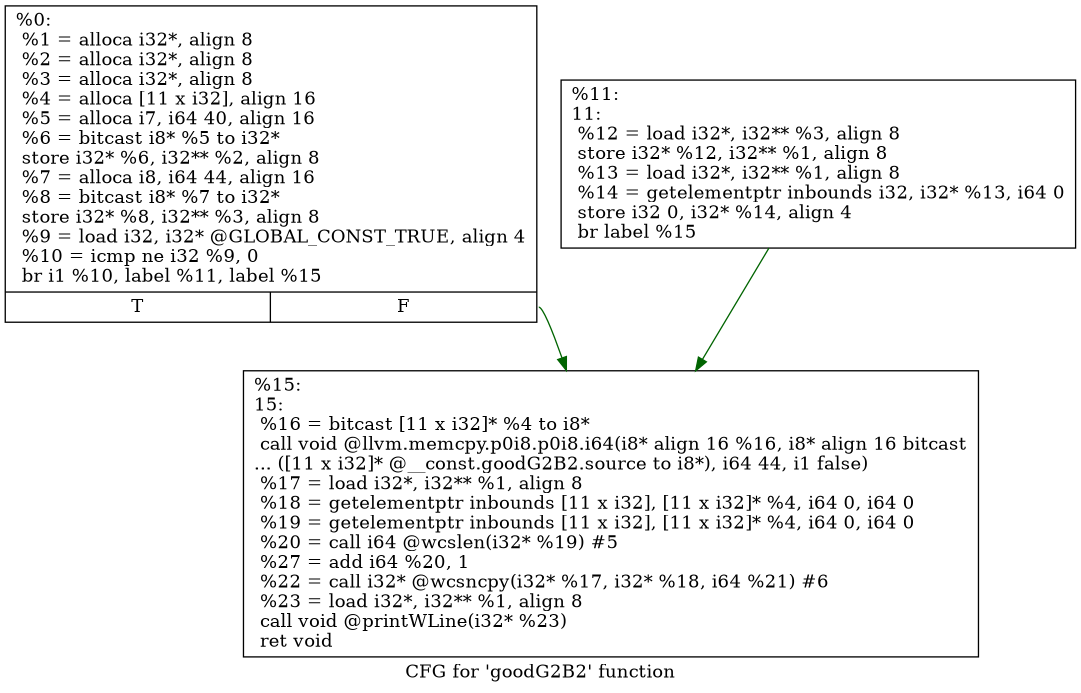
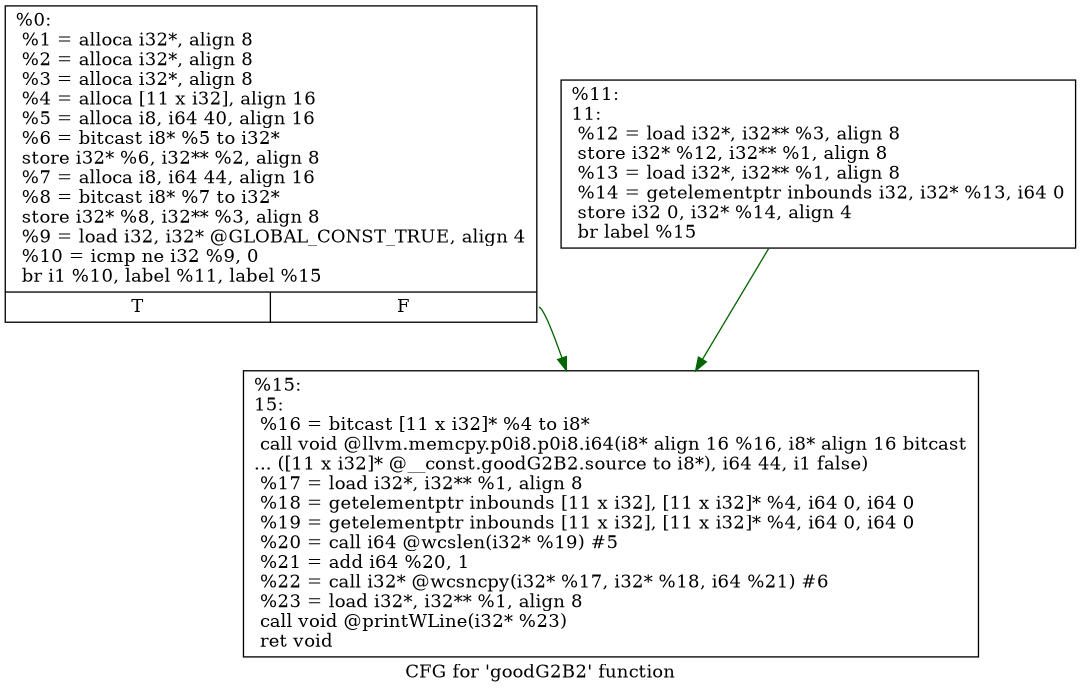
(166, 119) -> (166, 119)
(362, 562) -> (362, 562)
